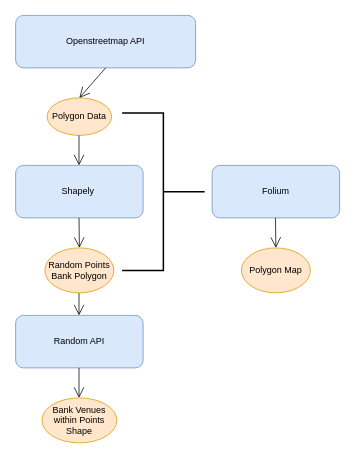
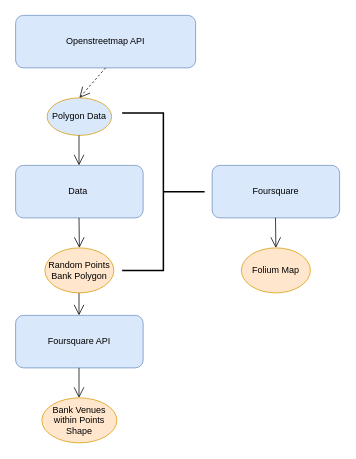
(93, 81) -> (93, 81)
(79, 117) -> (79, 117)
(79, 192) -> (79, 192)
(276, 192) -> (276, 192)
(276, 270) -> (276, 270)
(79, 342) -> (79, 342)
